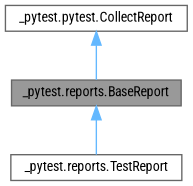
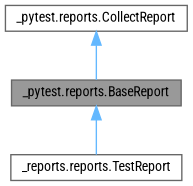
(96, 18) -> (96, 18)
(96, 168) -> (96, 168)
